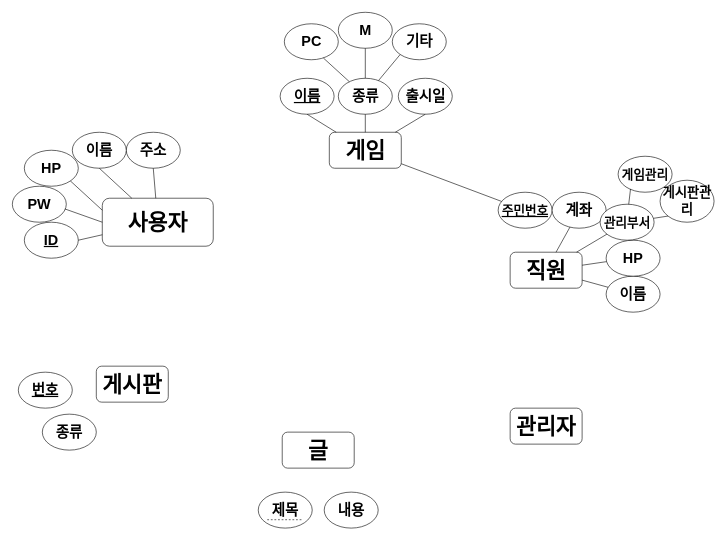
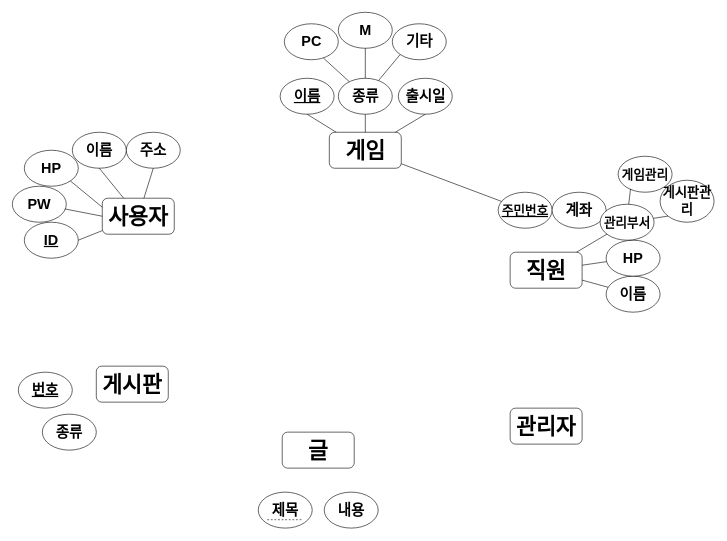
(158, 222) -> (138, 216)
(563, 240) -> none
